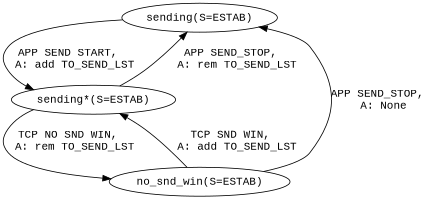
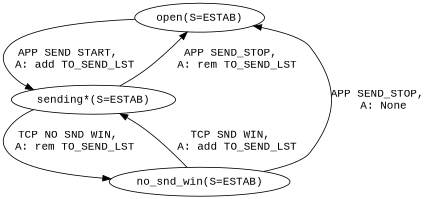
(200, 18) -> (200, 18)
